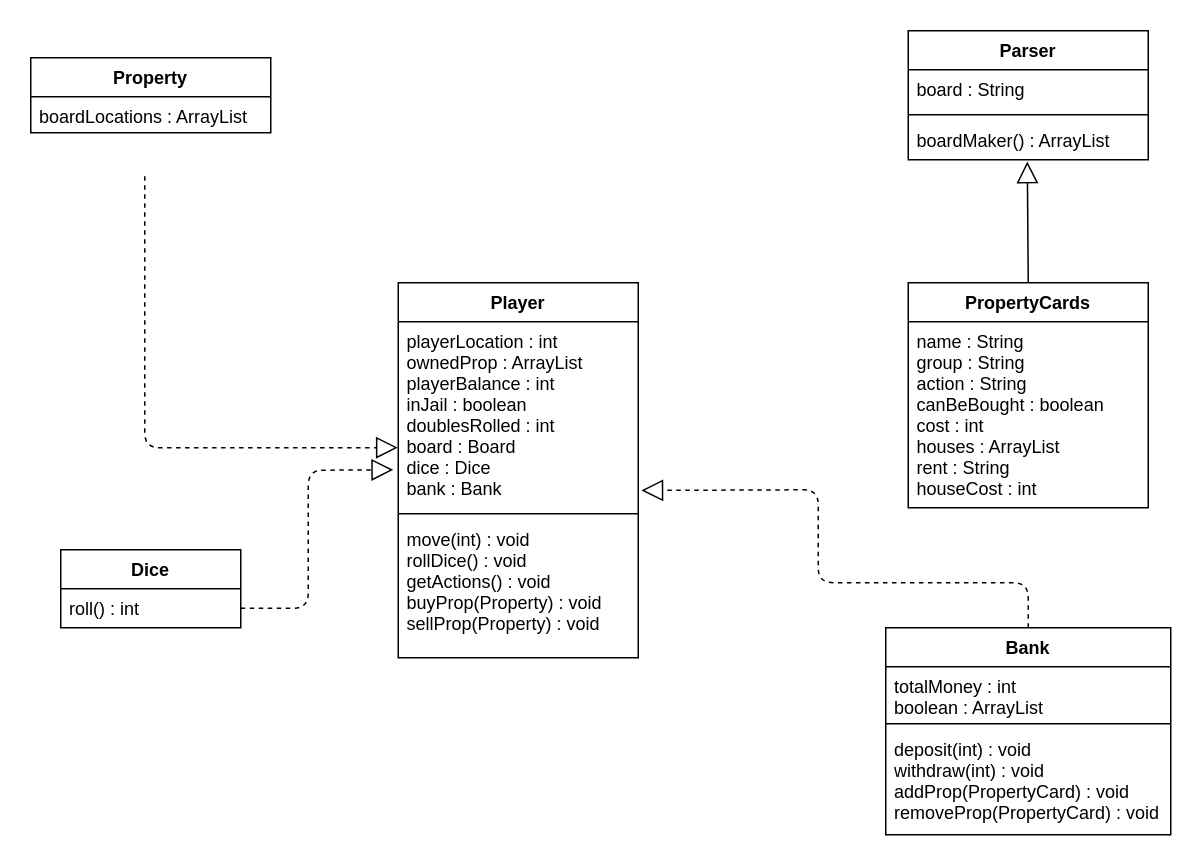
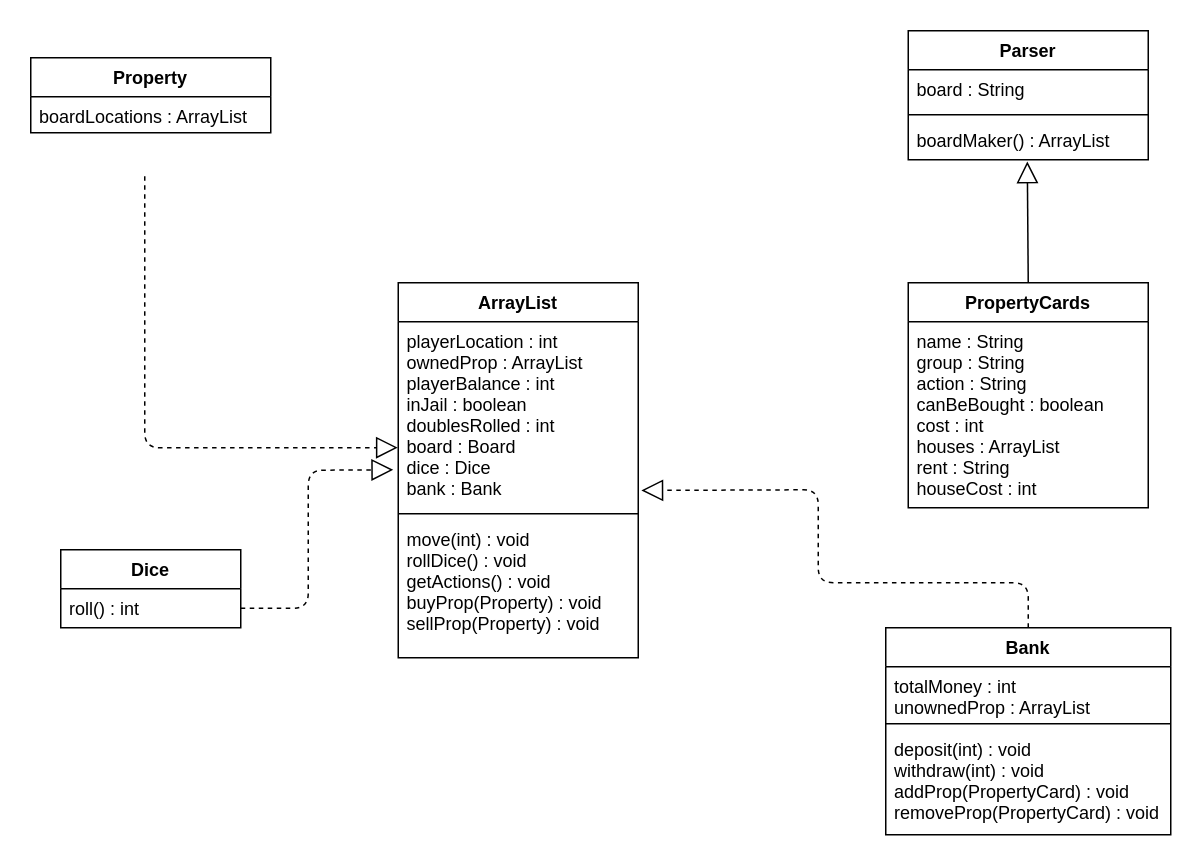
(518, 303) -> (518, 303)
(963, 687) -> (963, 687)
